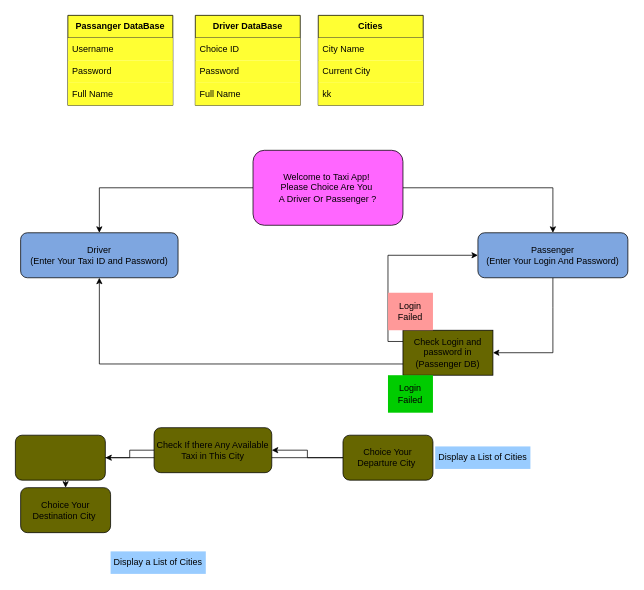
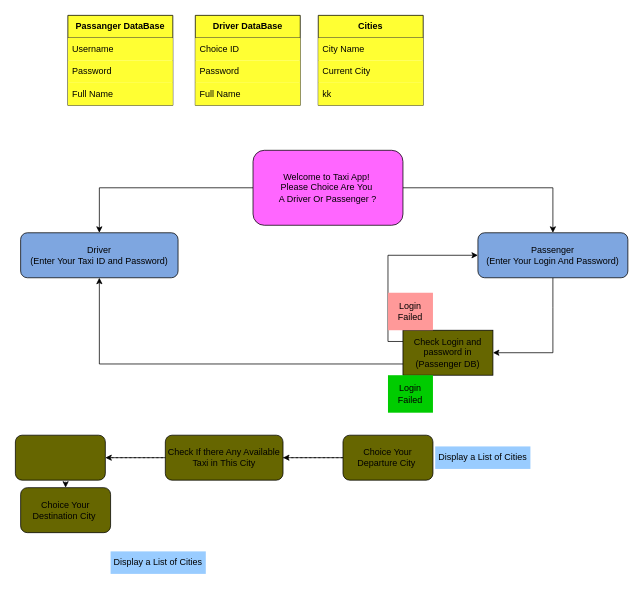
(213, 450) -> (224, 458)
(278, 458) -> (278, 458)
